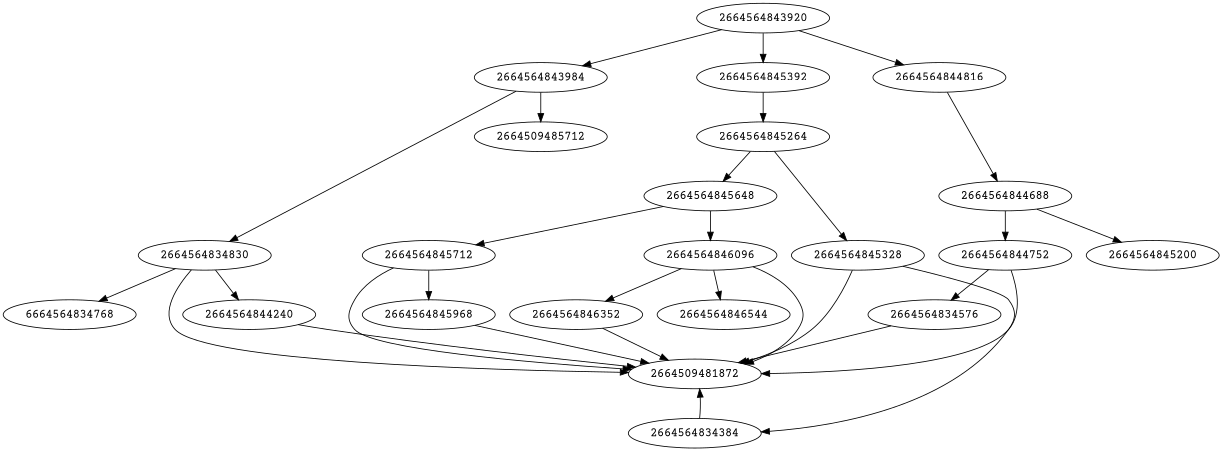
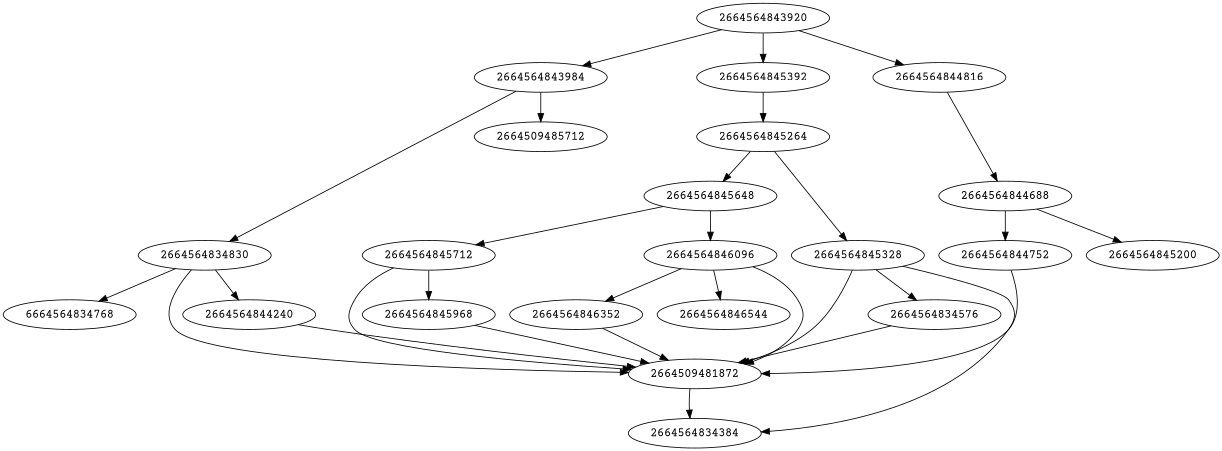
(976, 280) -> (893, 283)
(700, 408) -> (689, 400)
